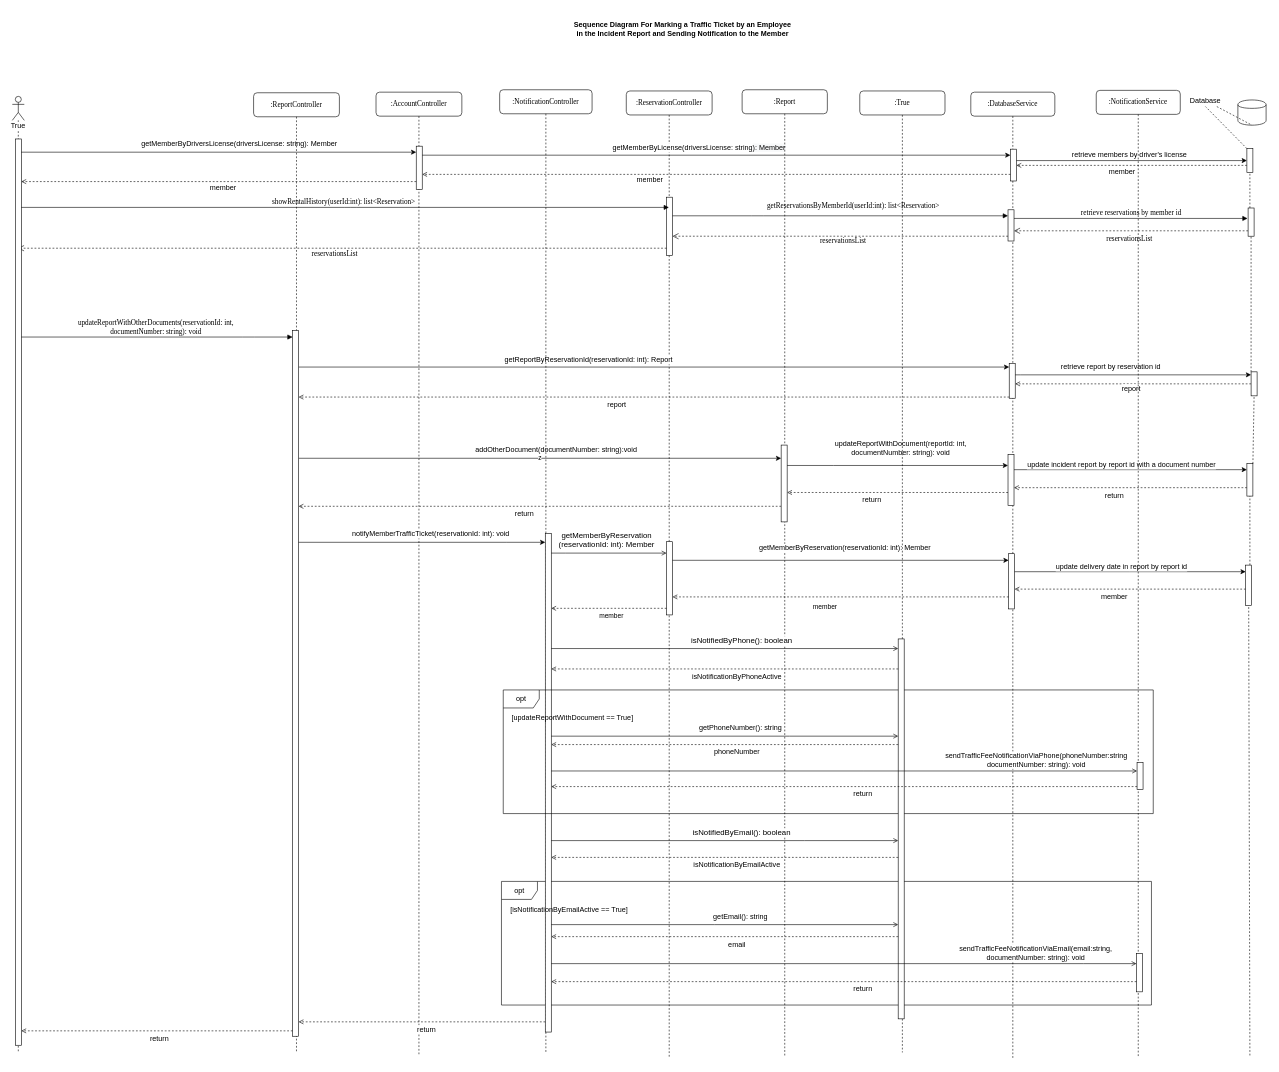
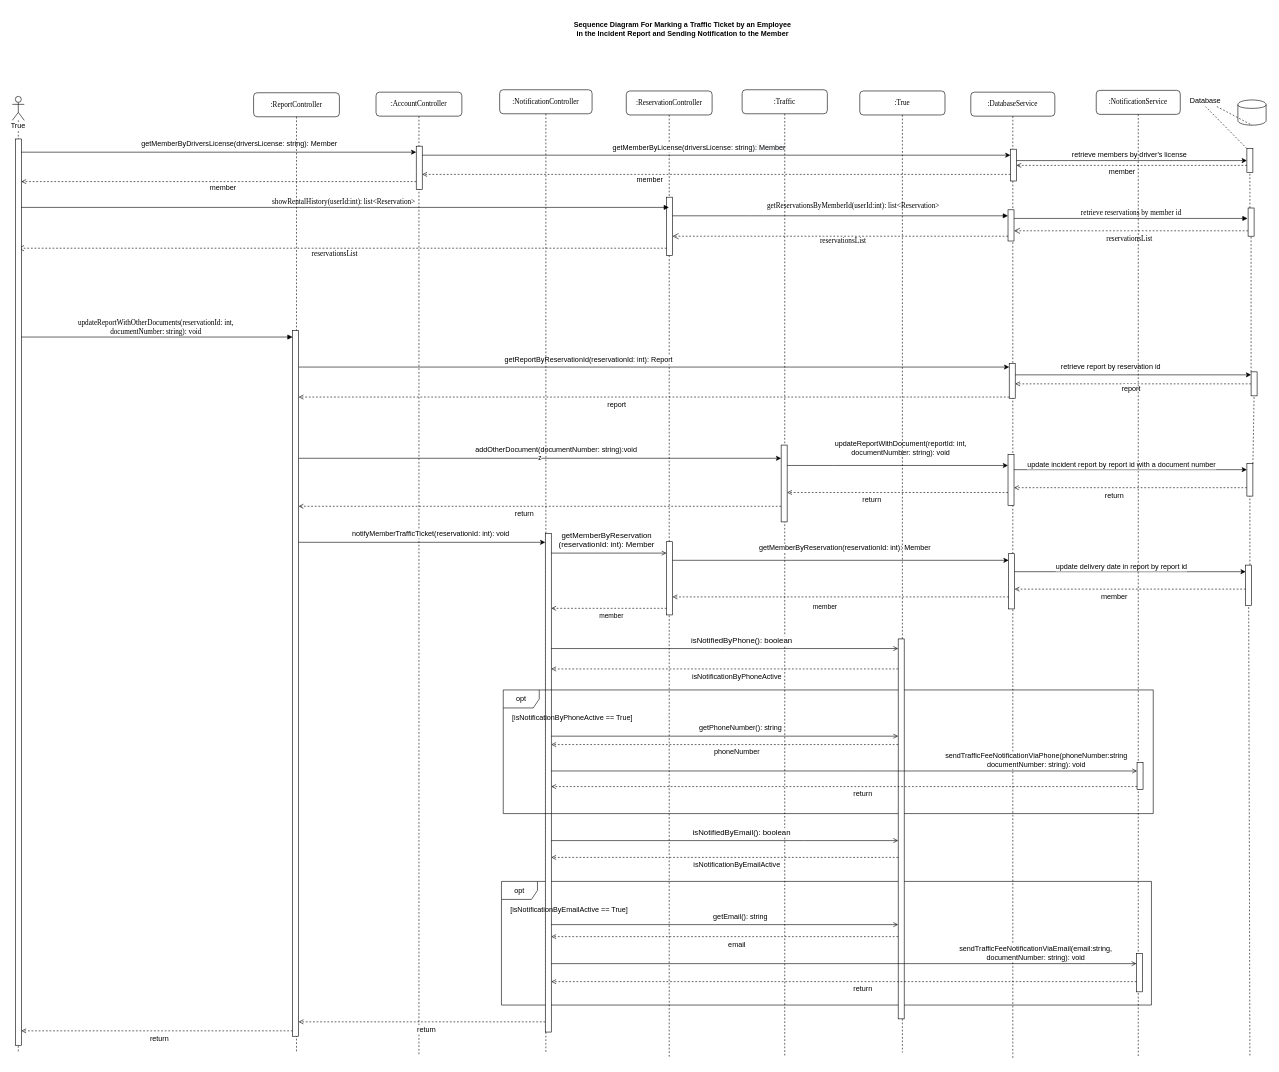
(785, 102) -> (785, 102)
(572, 718) -> (572, 718)
